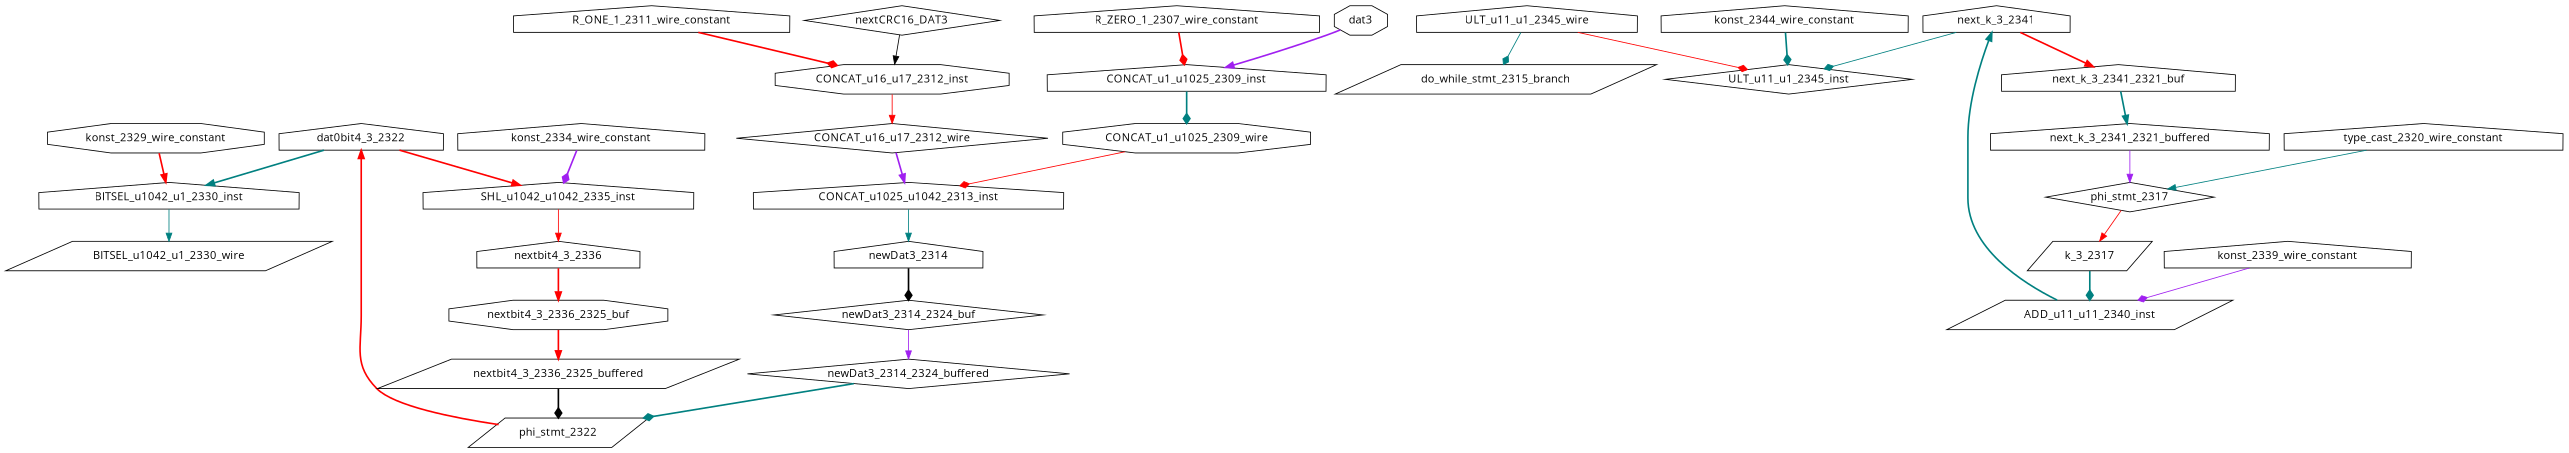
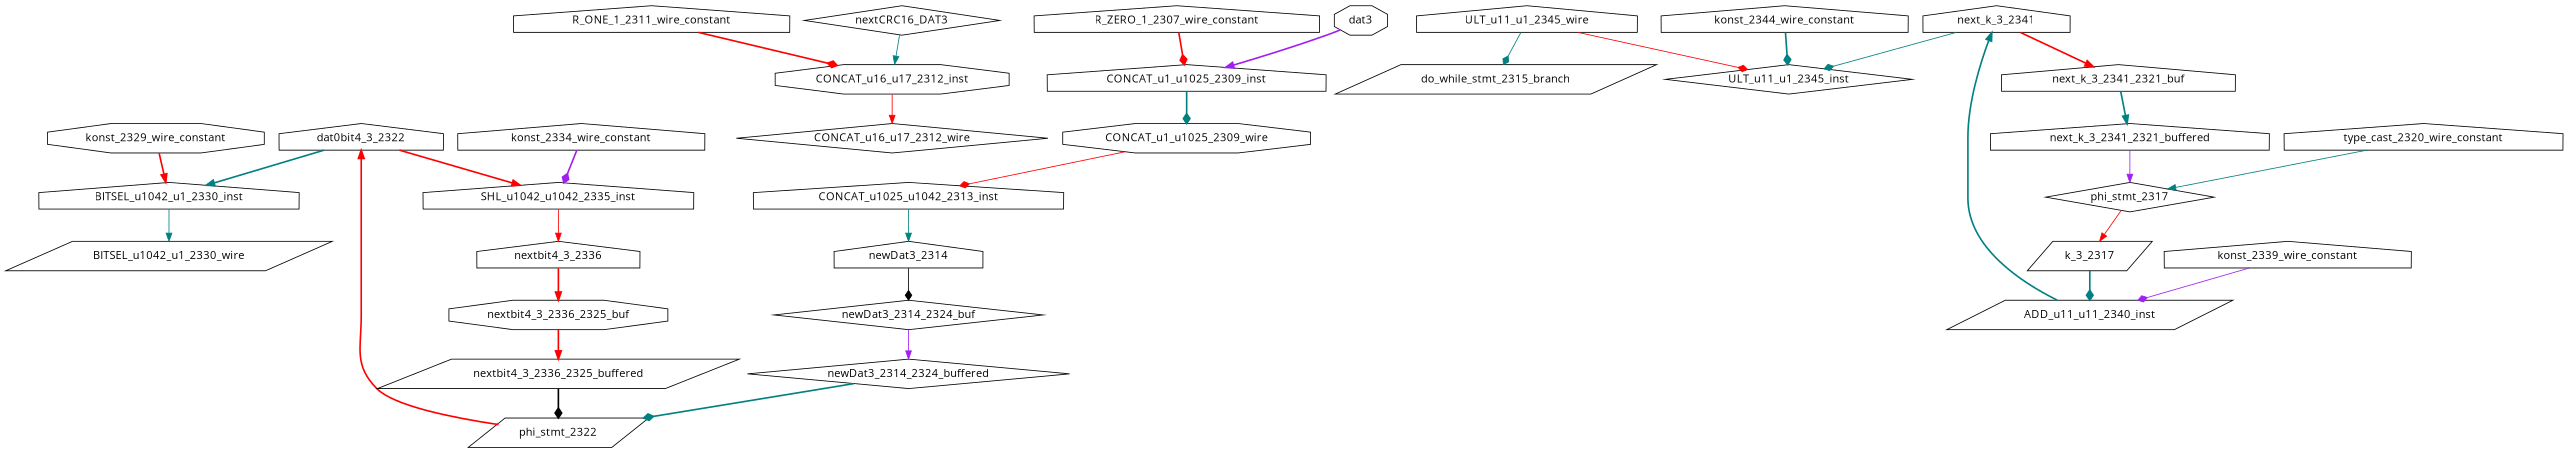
(898, 46) -> (898, 46)
(899, 164) -> none
(909, 279) -> (909, 279)
